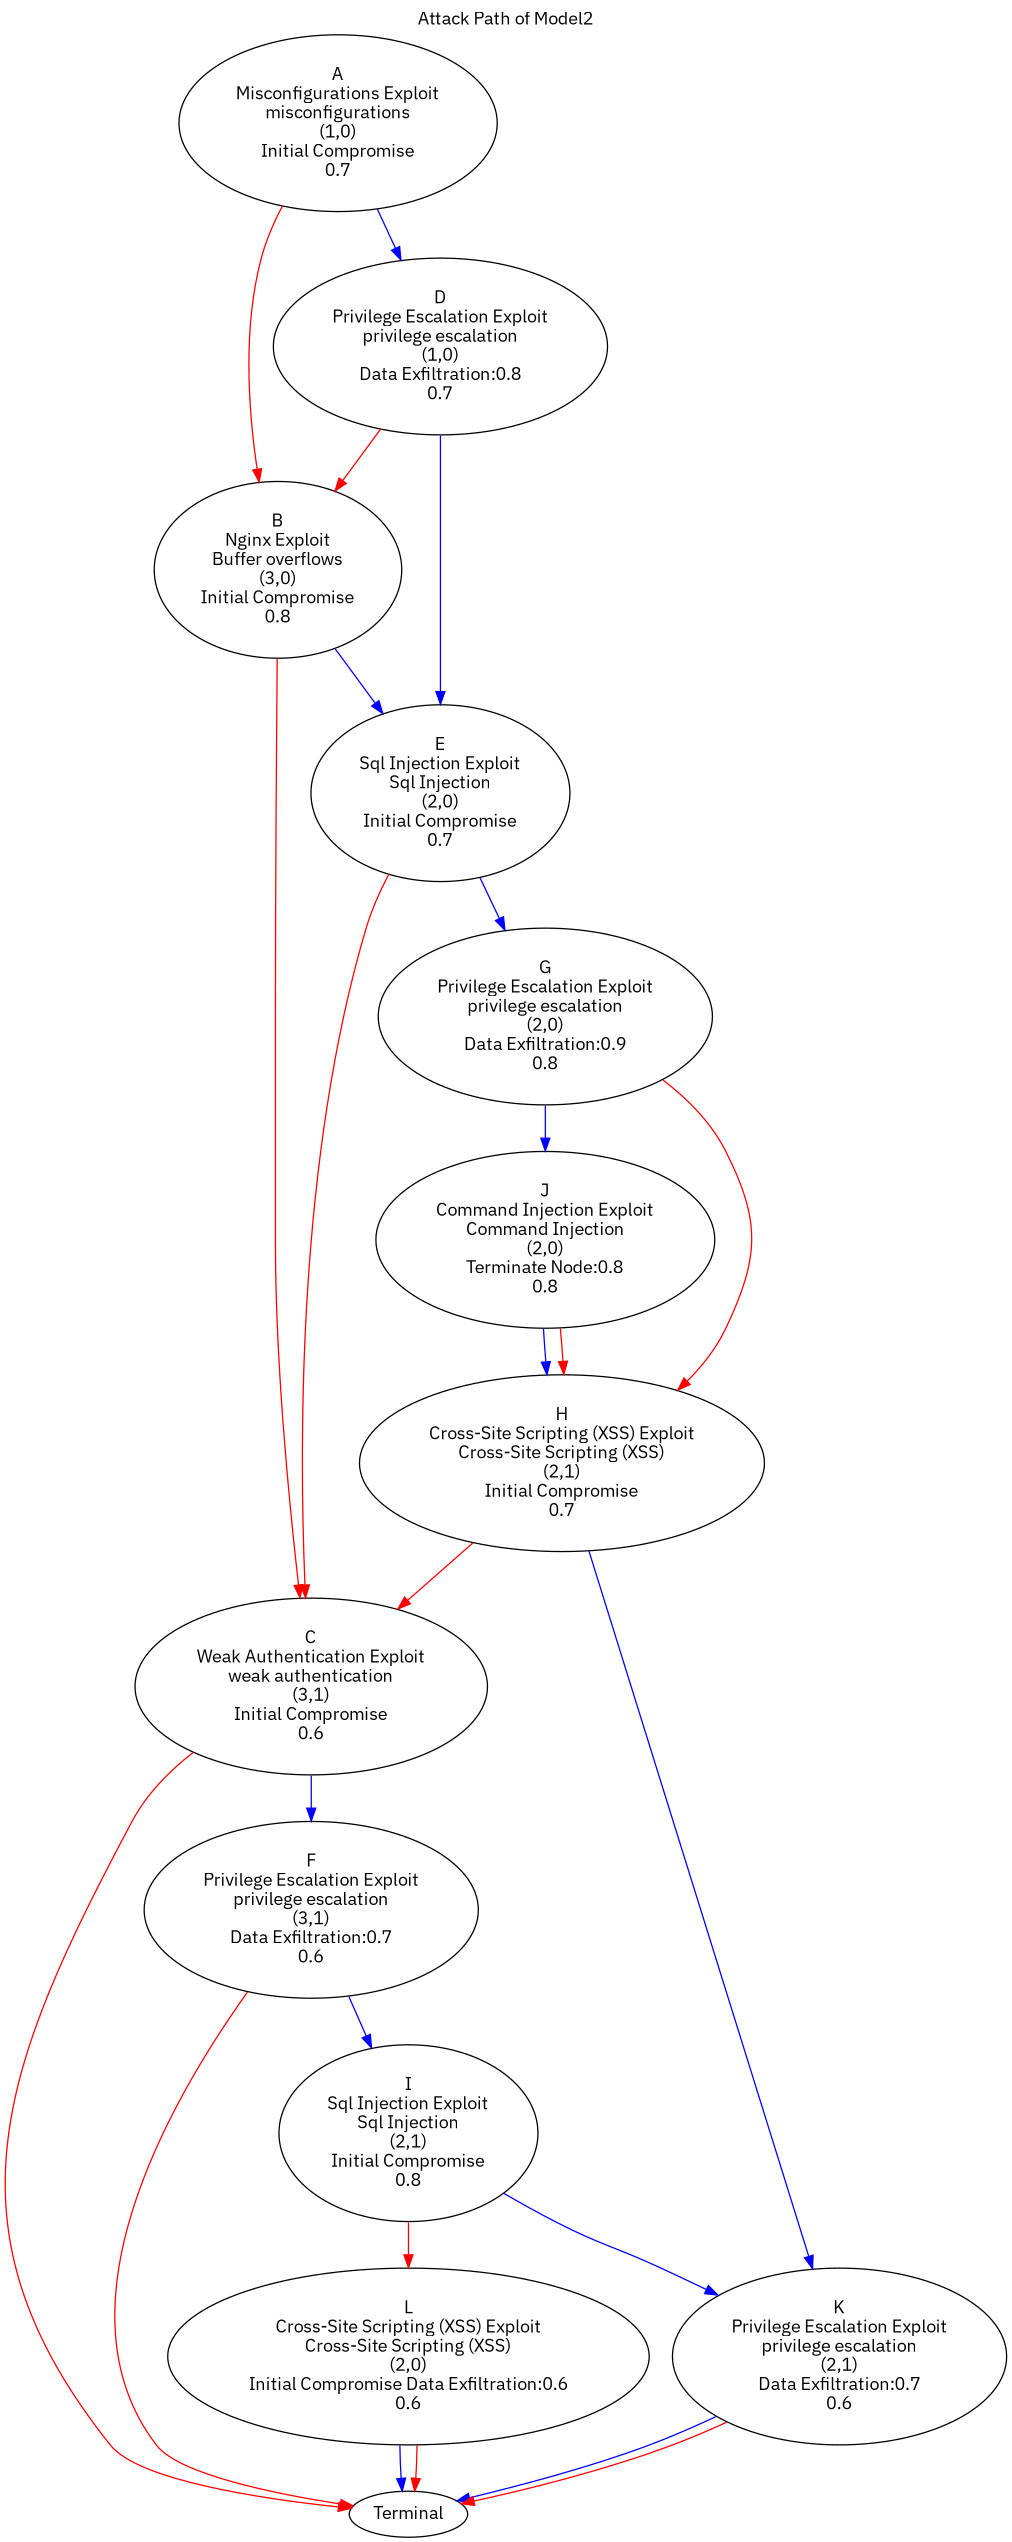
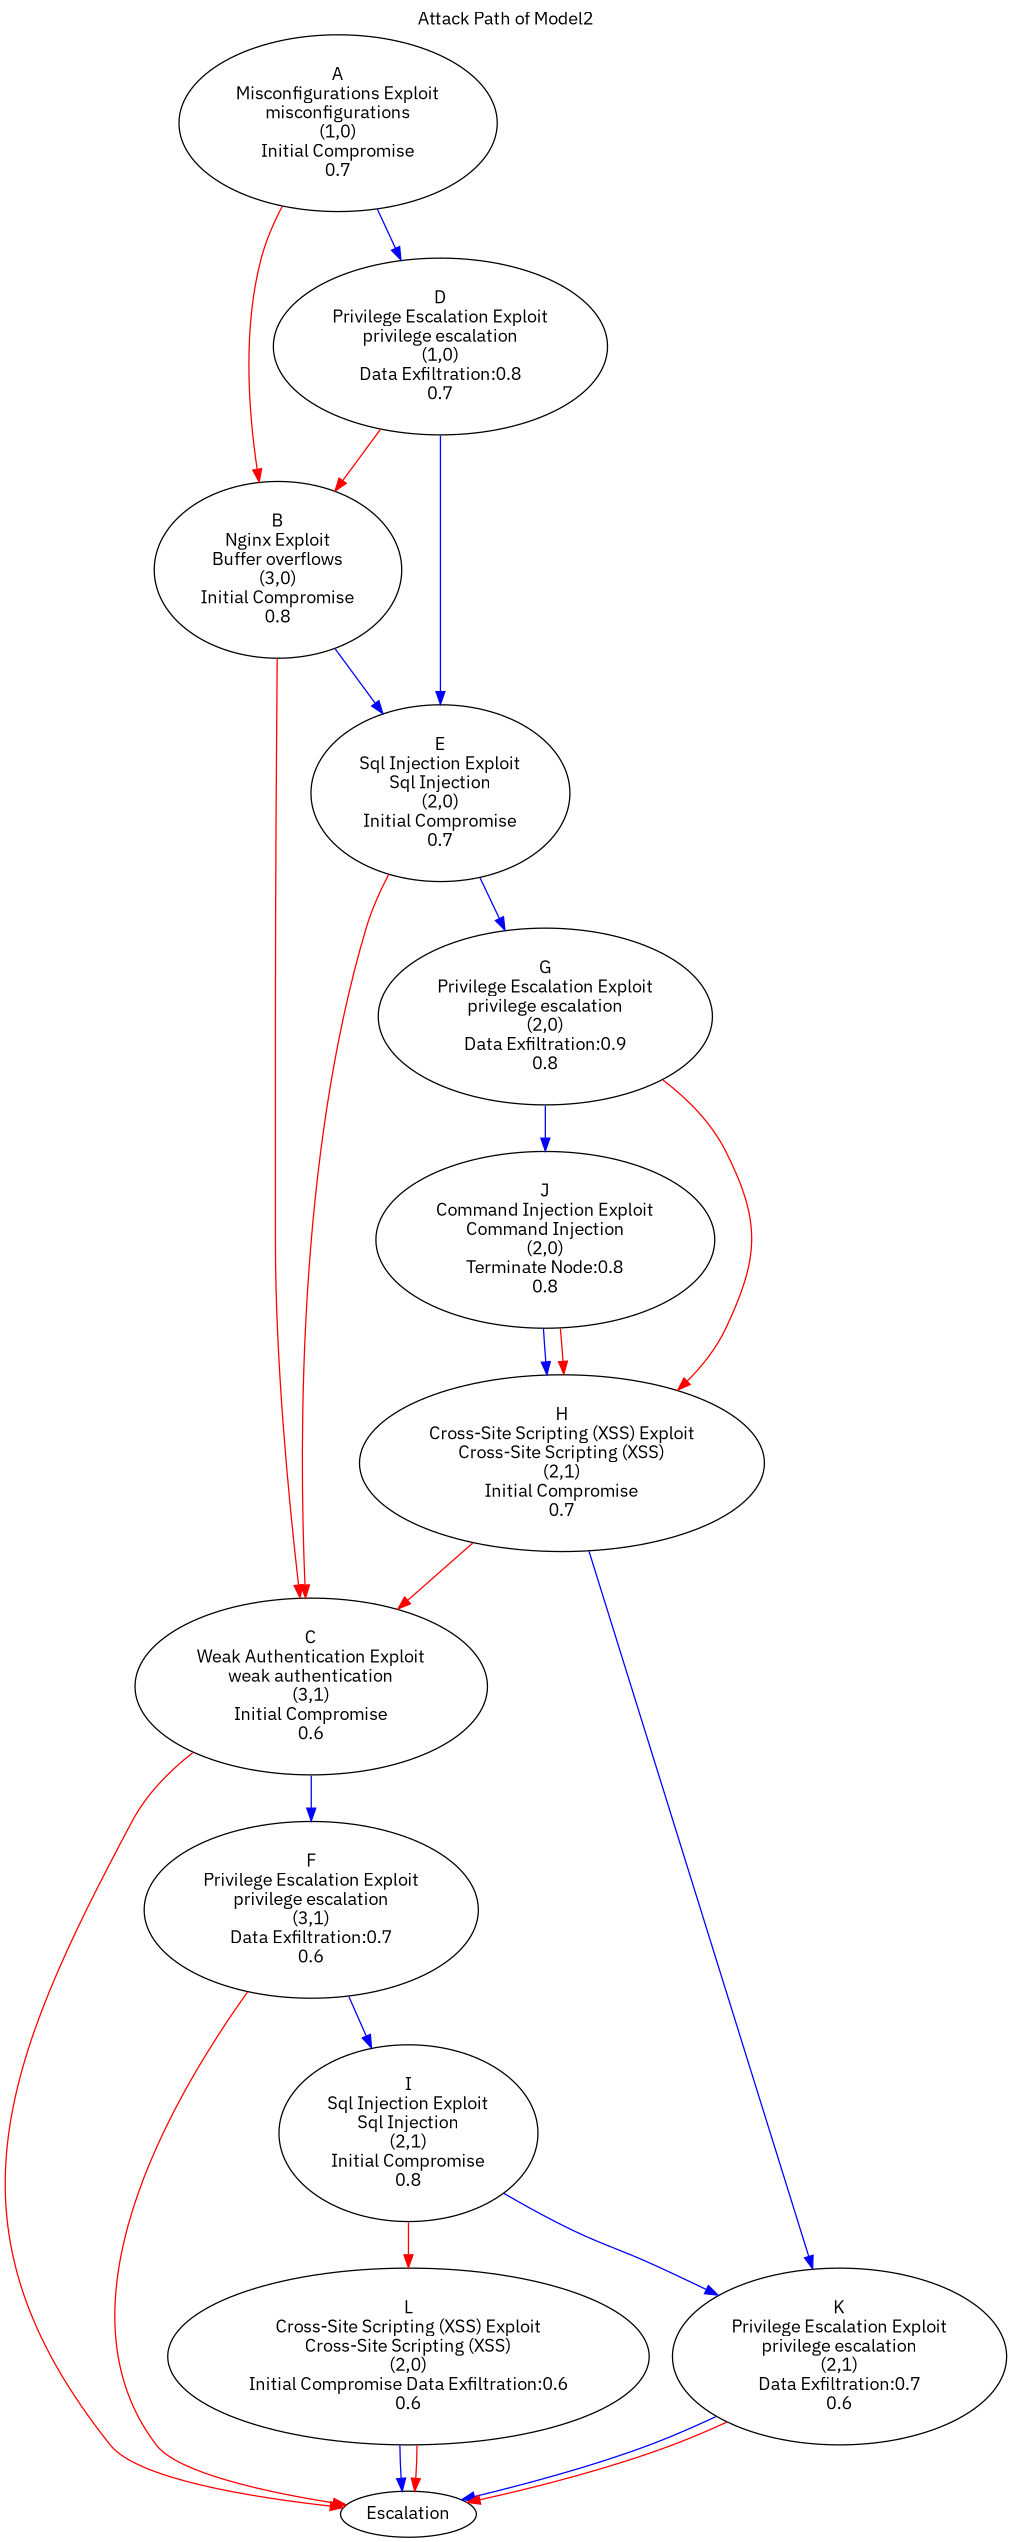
(408, 2514) -> (408, 2514)
